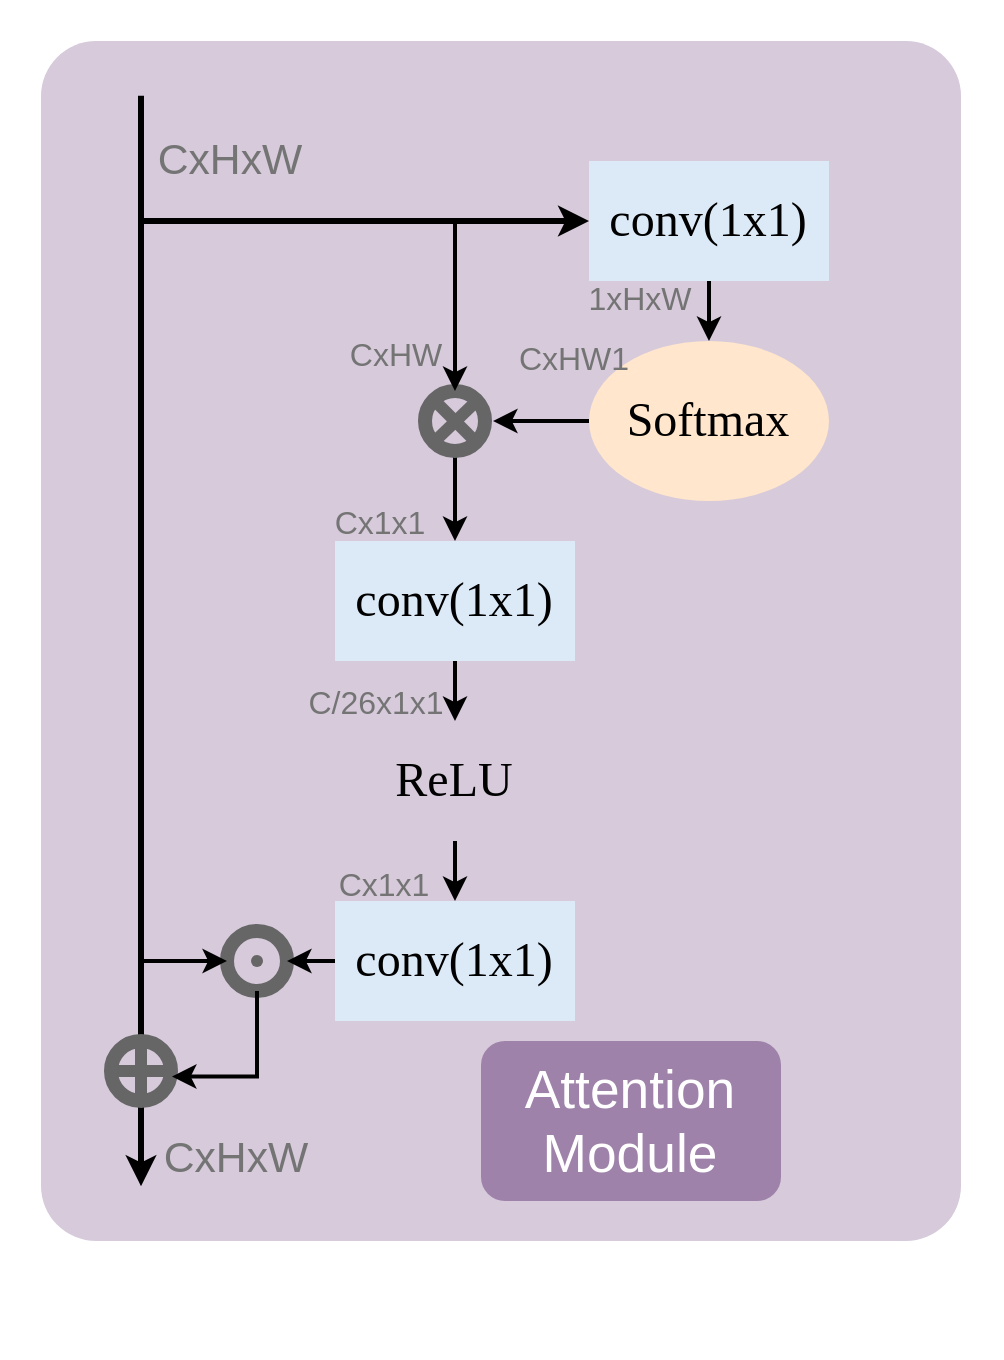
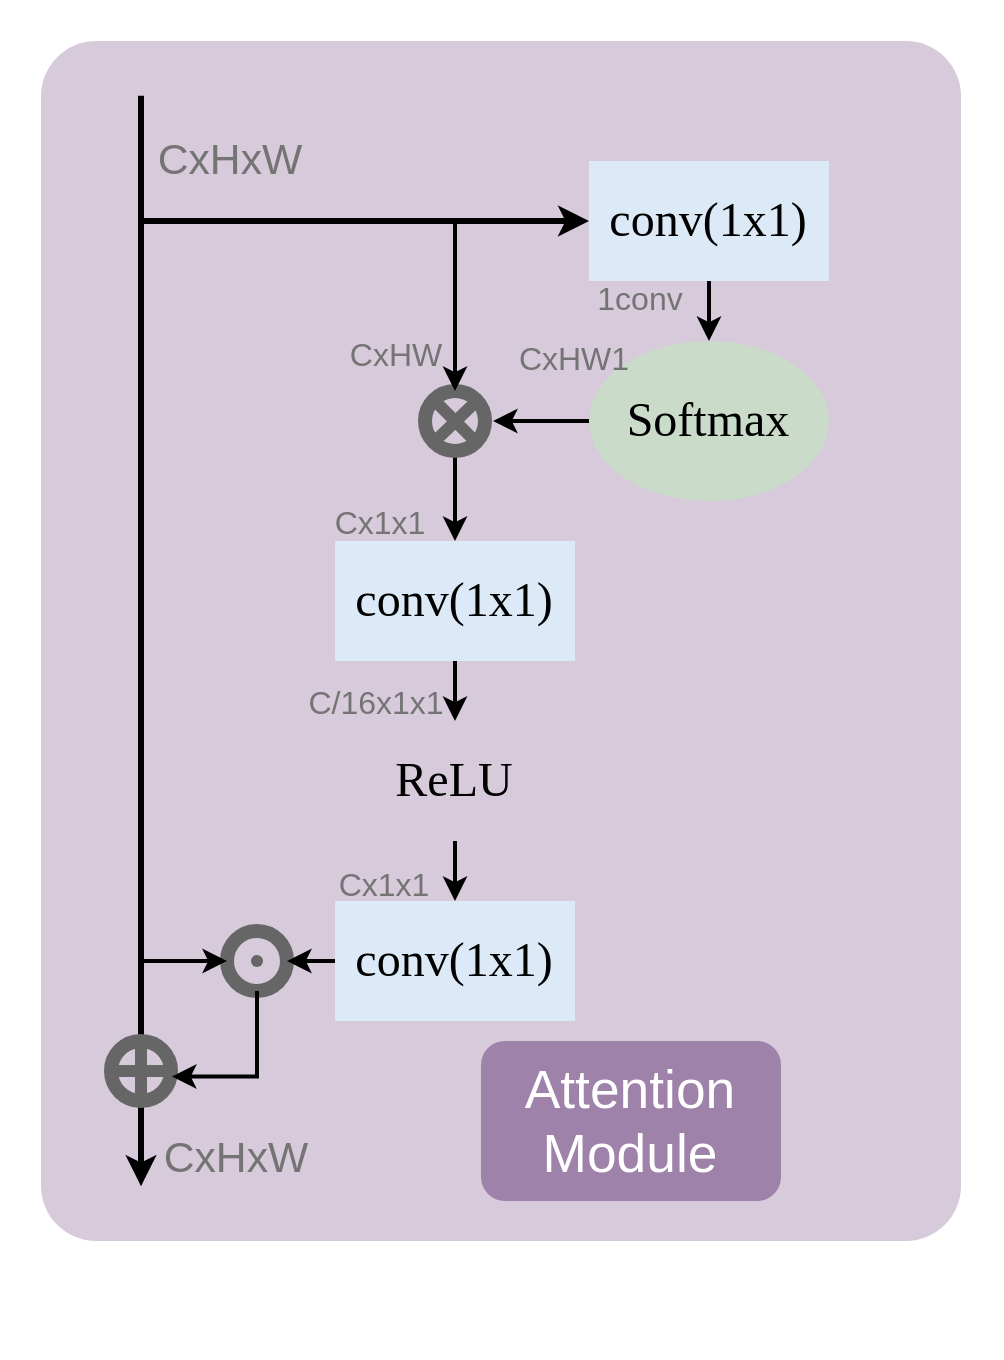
(641, 343) -> (641, 343)
(709, 421) -> (709, 421)
(377, 747) -> (377, 747)
